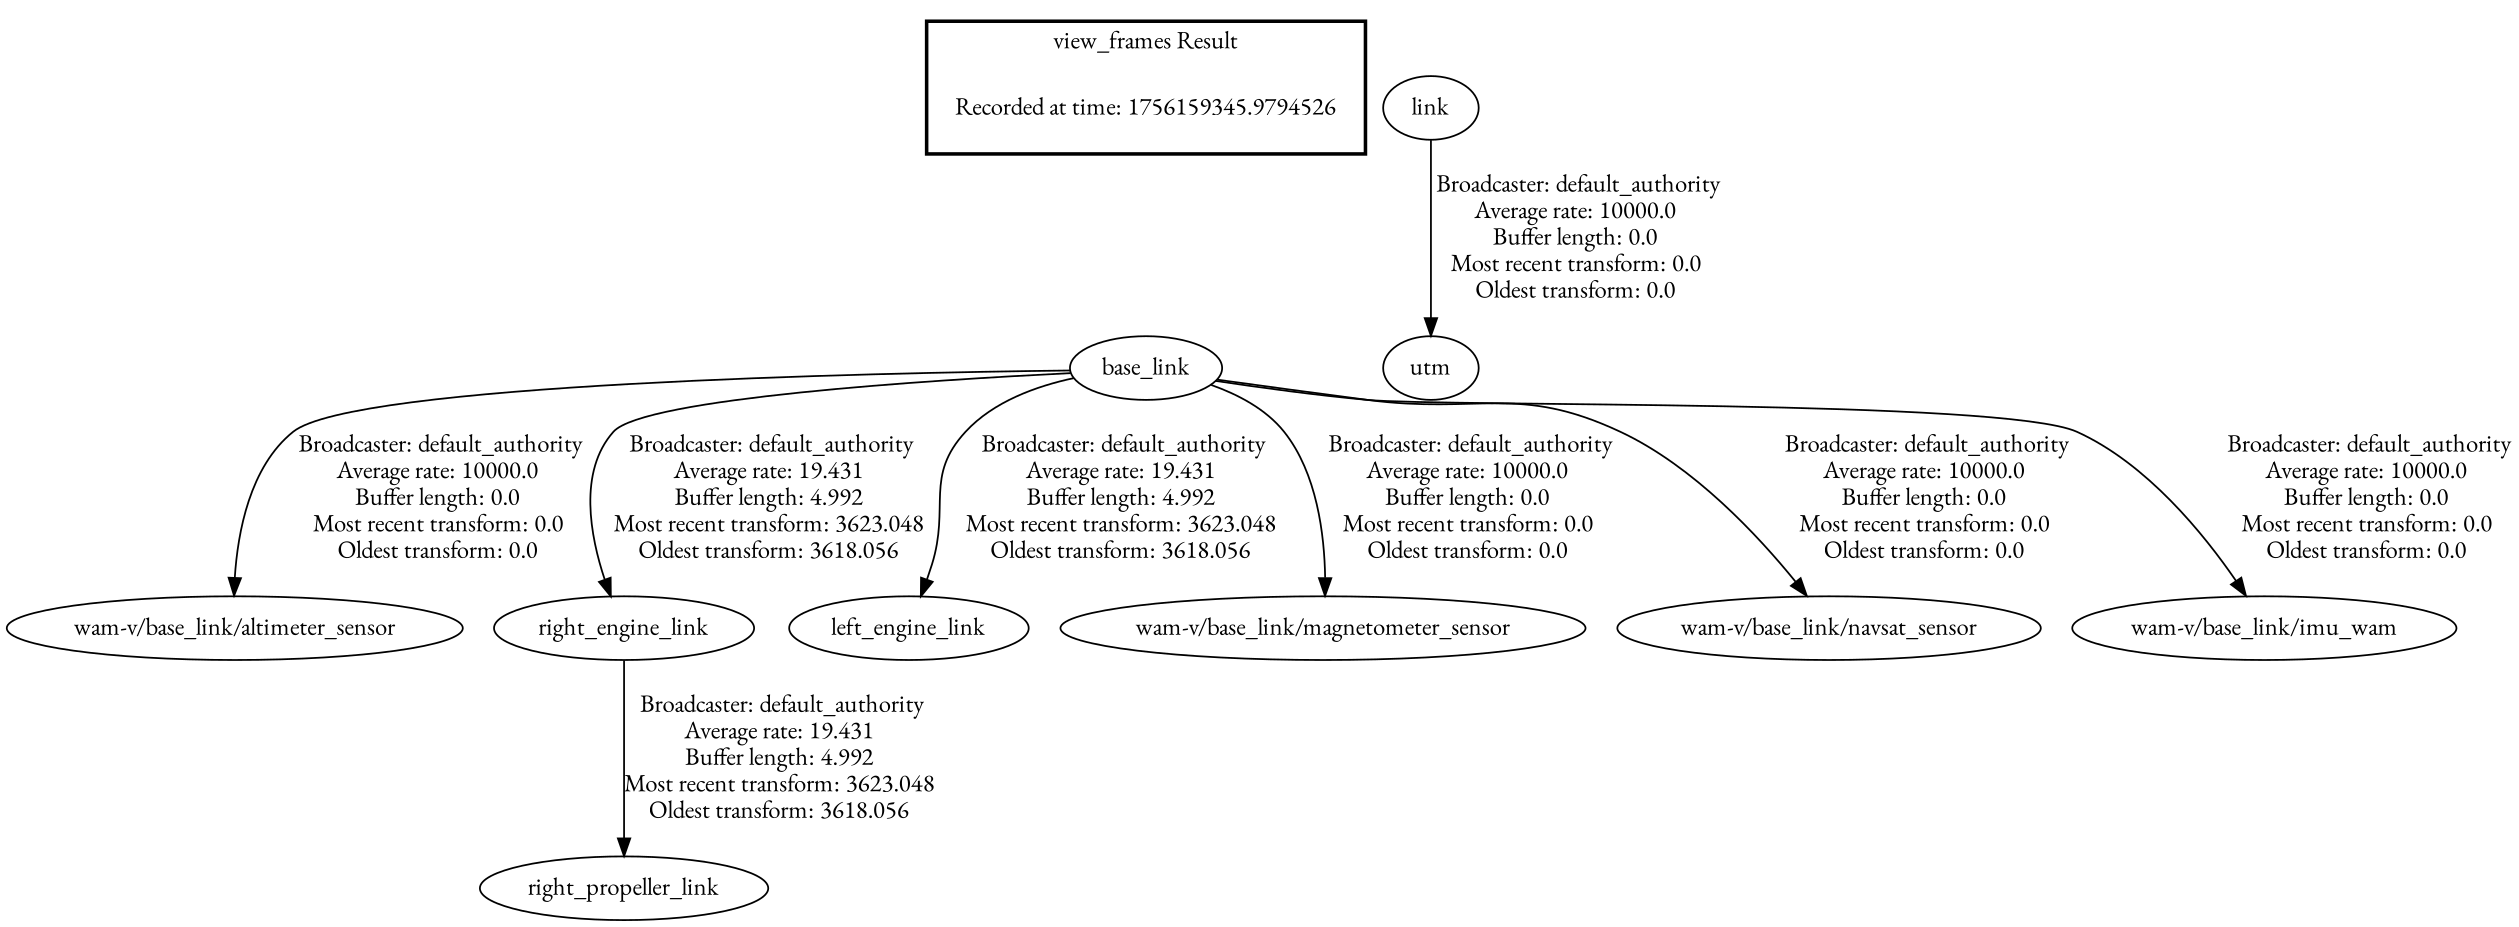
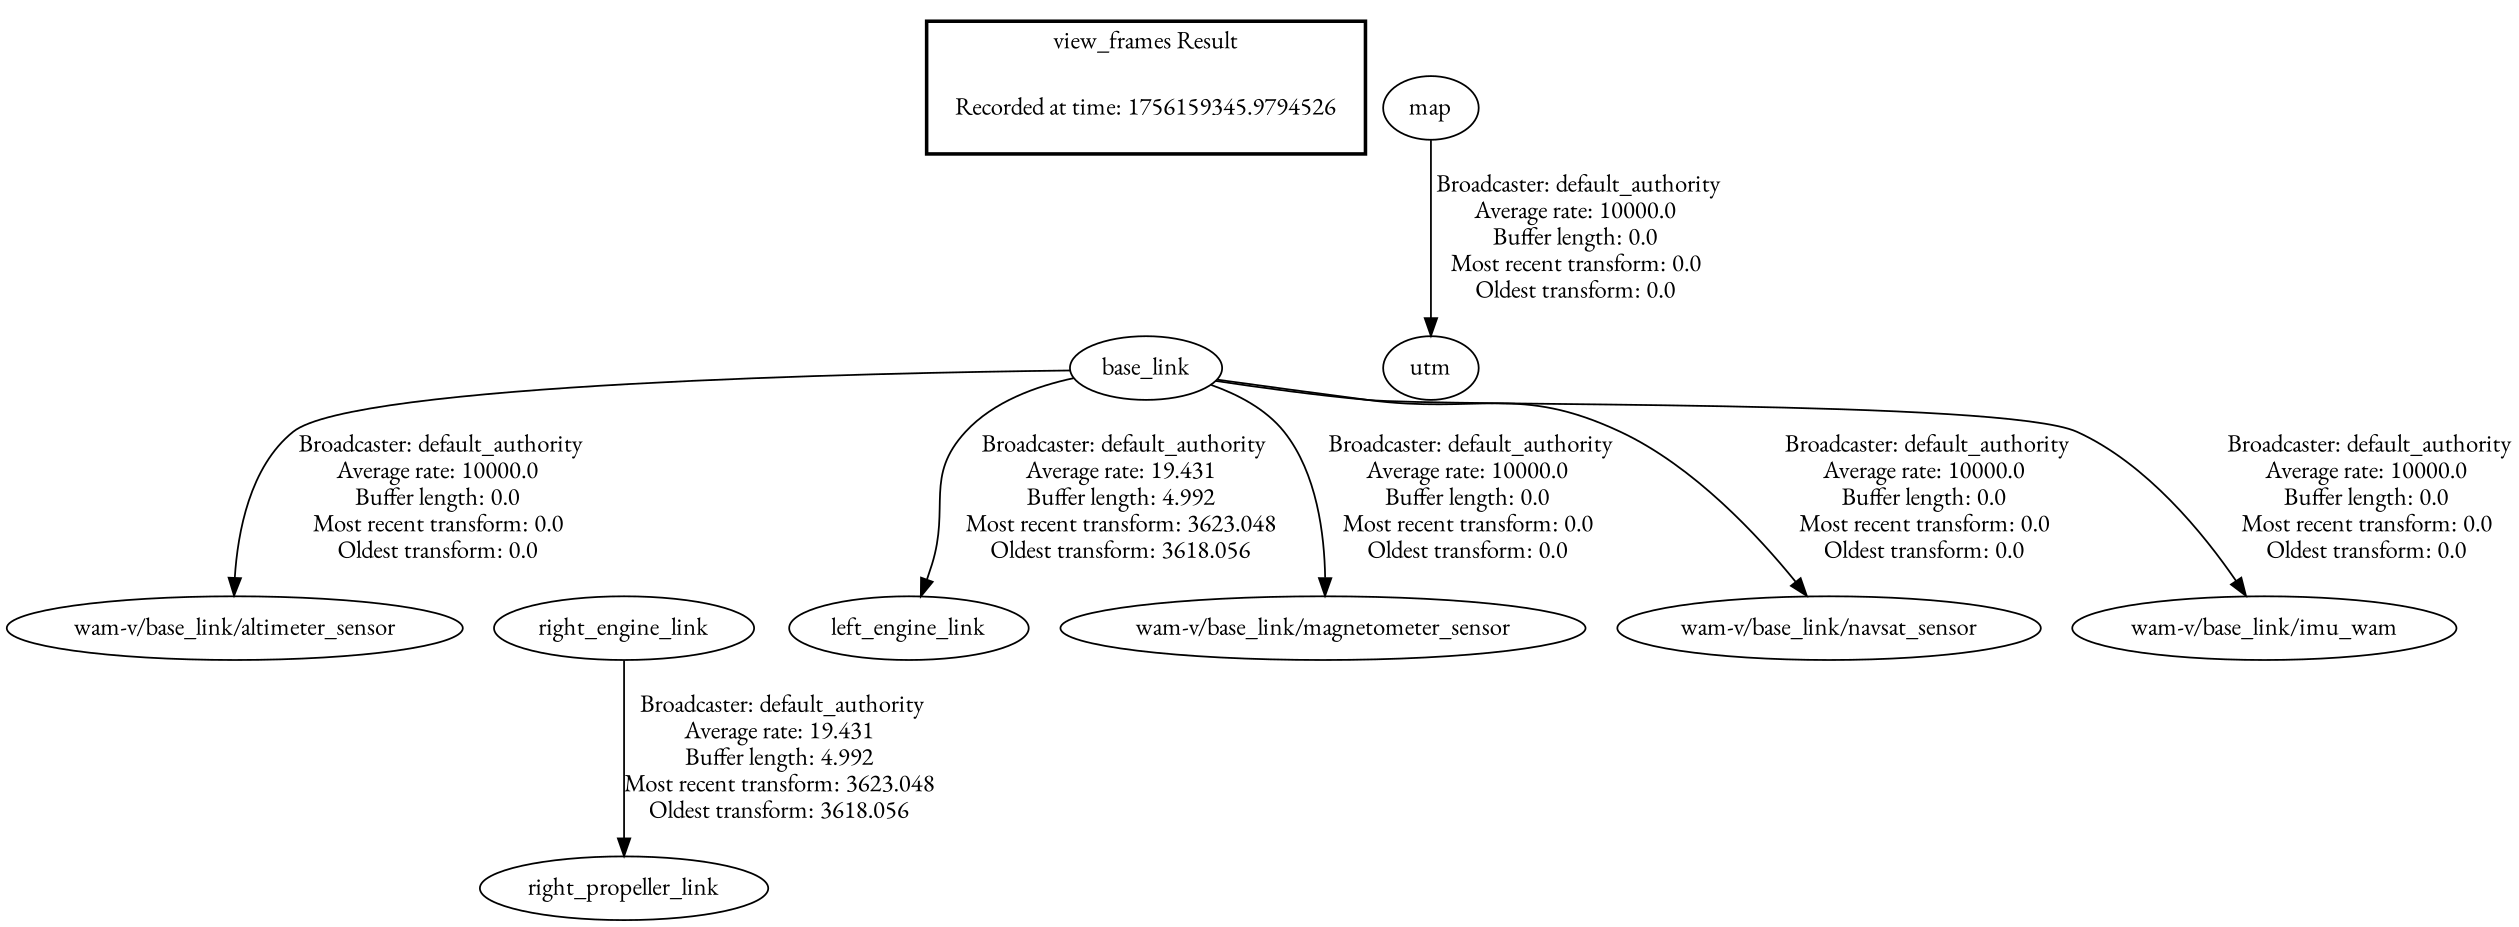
(1431, 108) -> (1431, 108)
(763, 397) -> none
